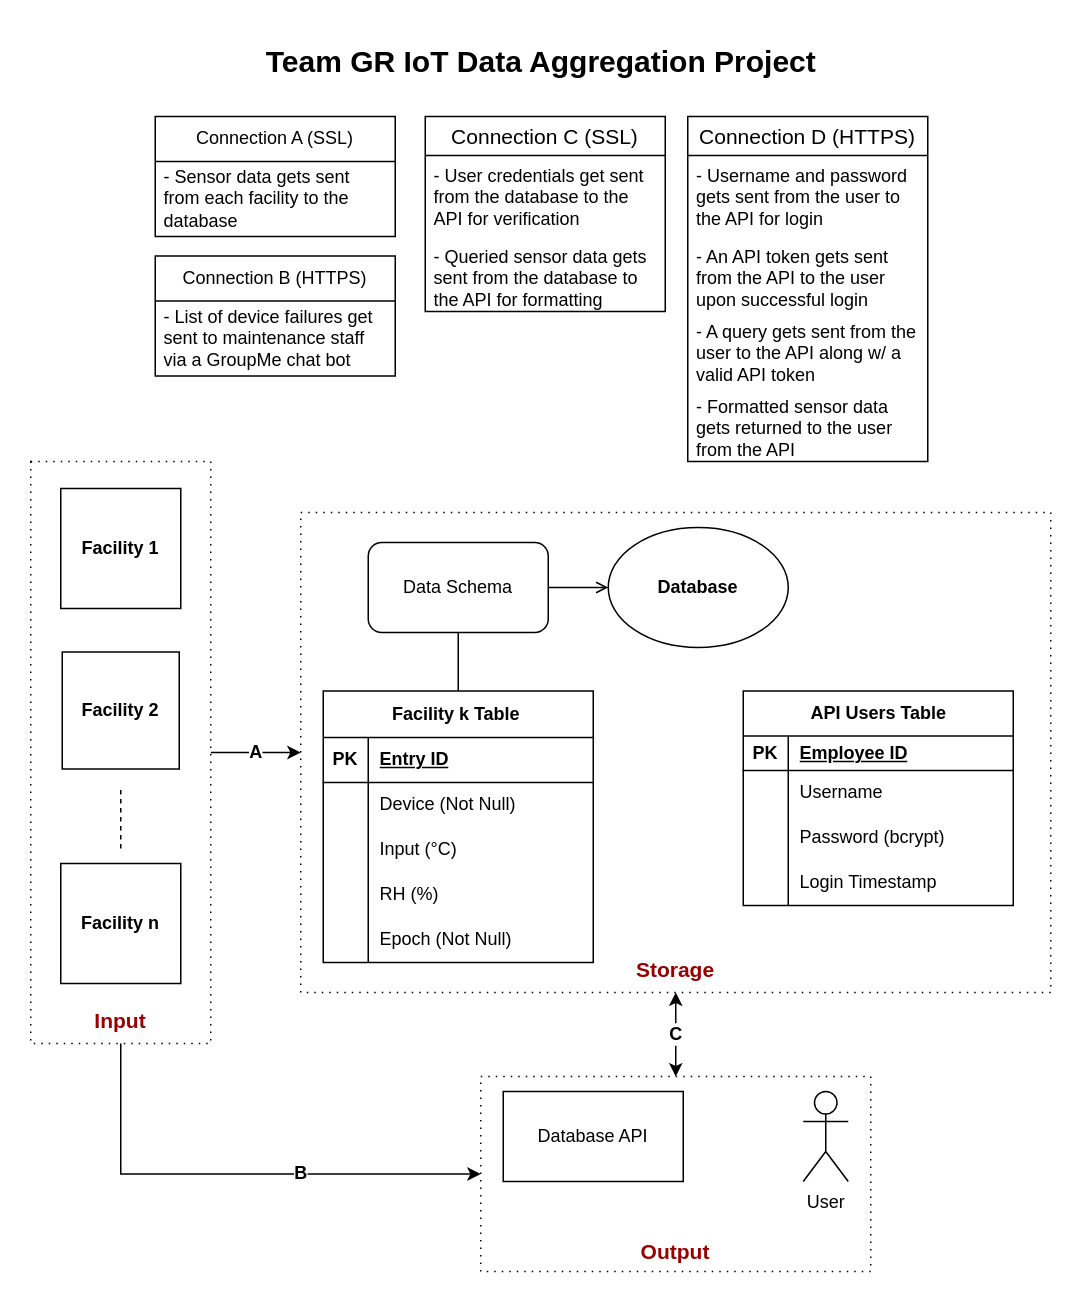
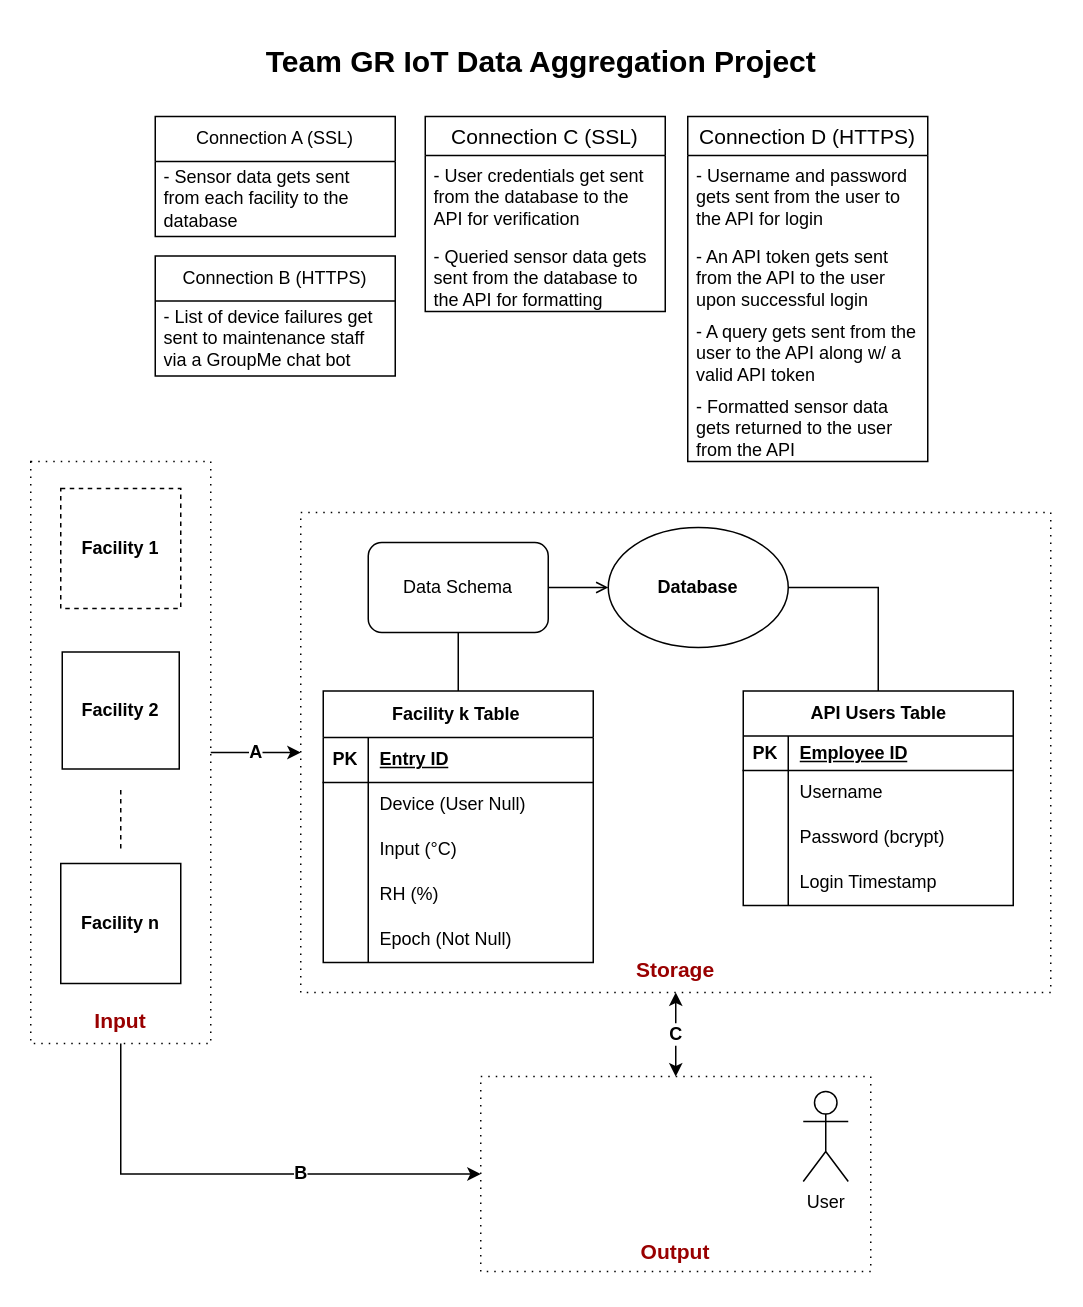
(121, 548) -> (121, 548)
none -> (878, 593)
(454, 805) -> (459, 805)
(593, 1136) -> none
